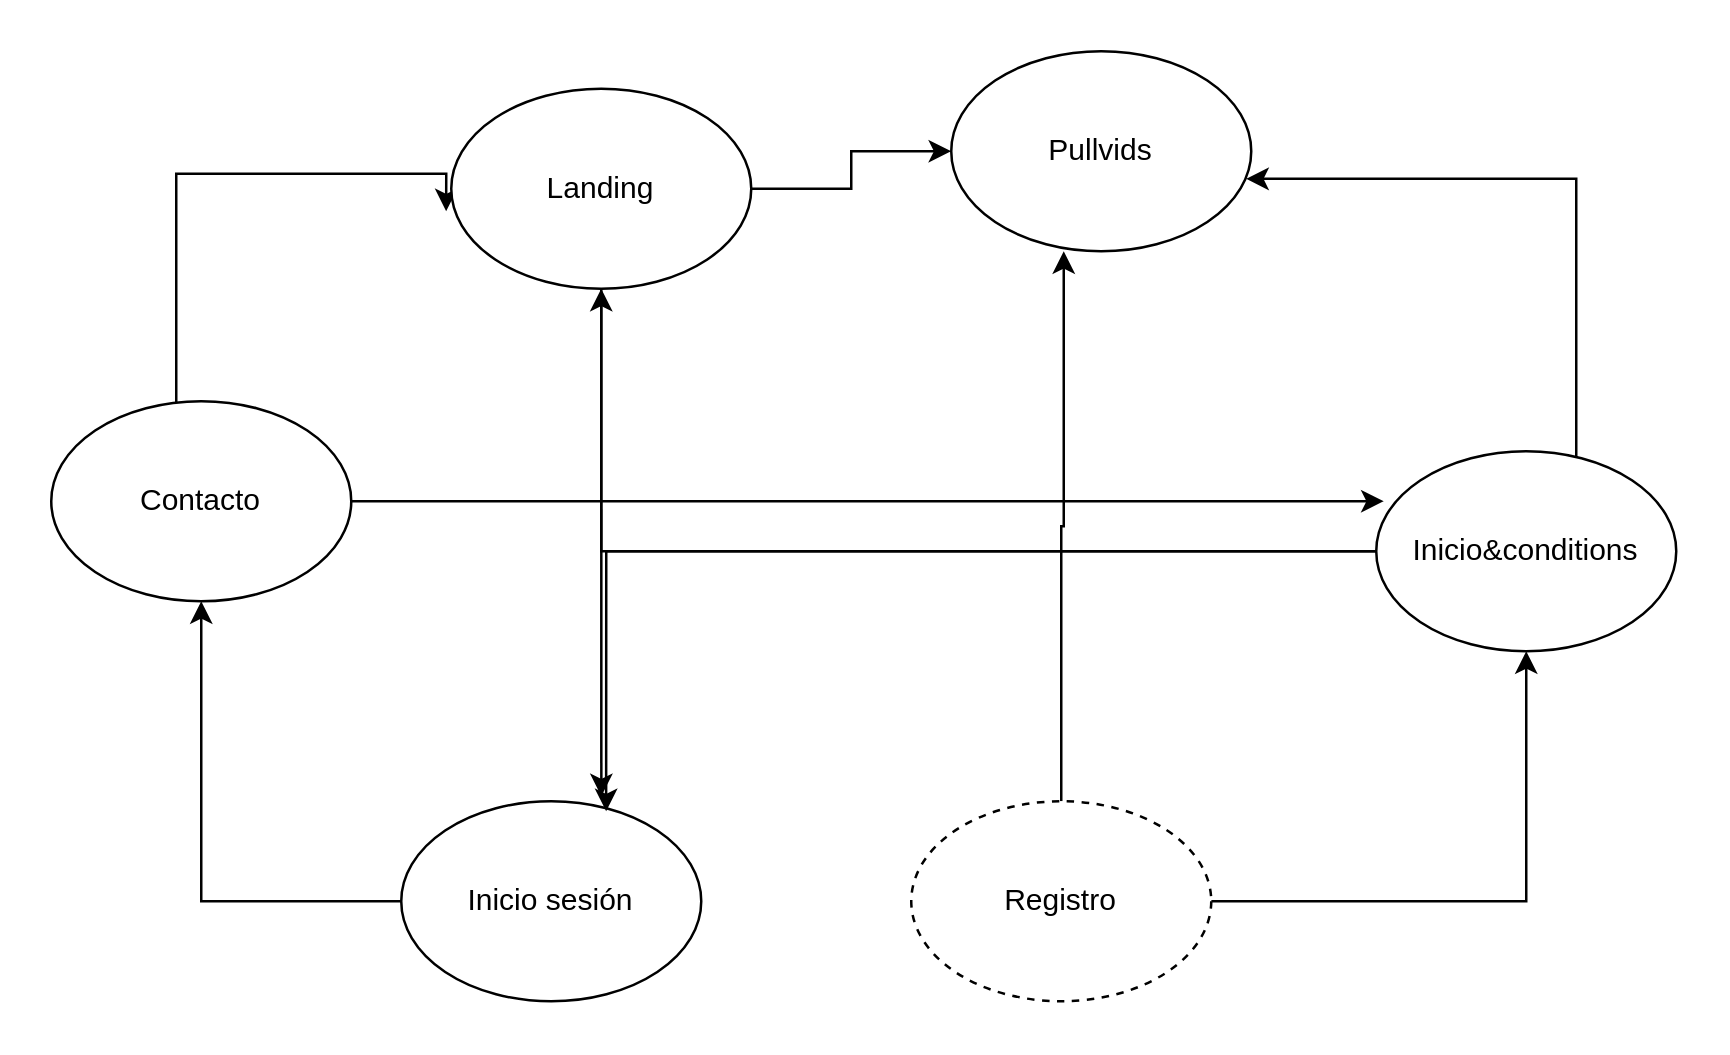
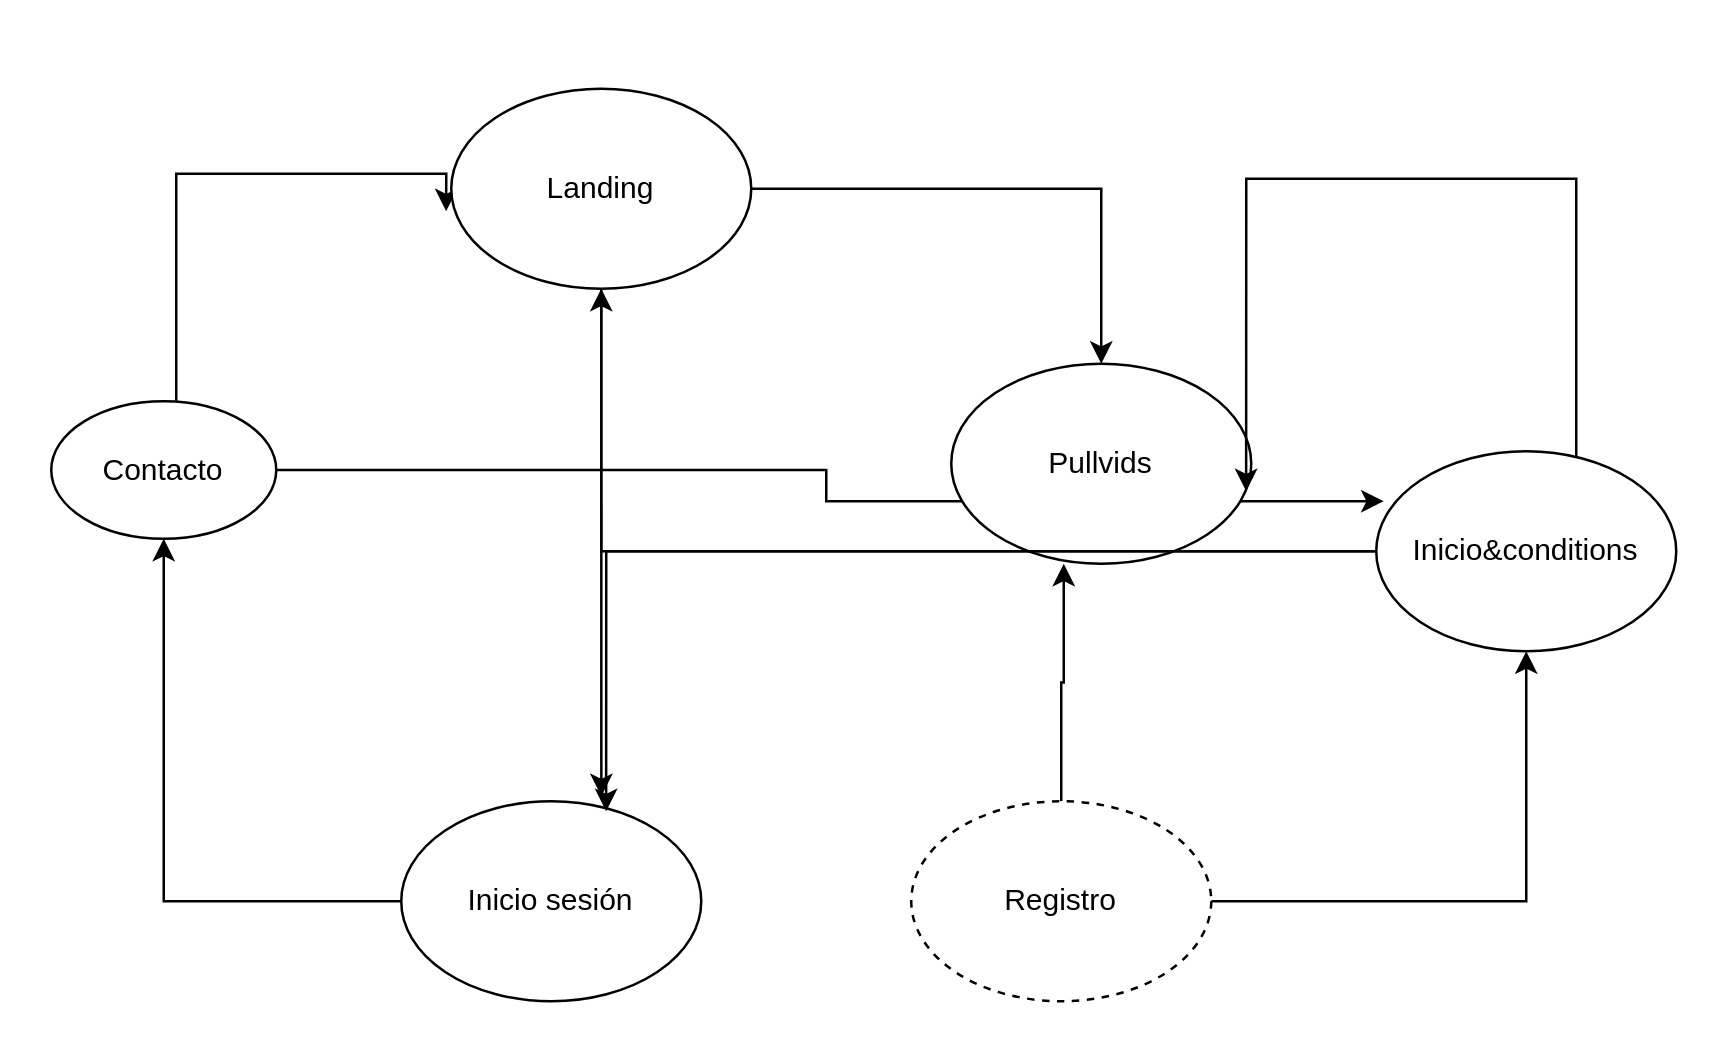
(1101, 151) -> (1101, 464)
(201, 501) -> (164, 470)
